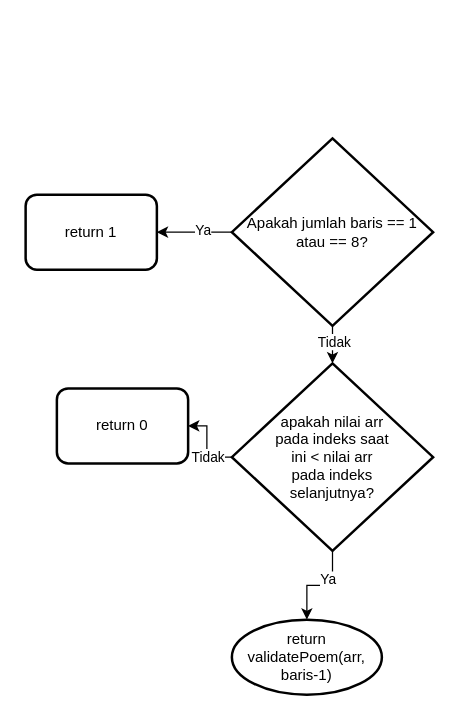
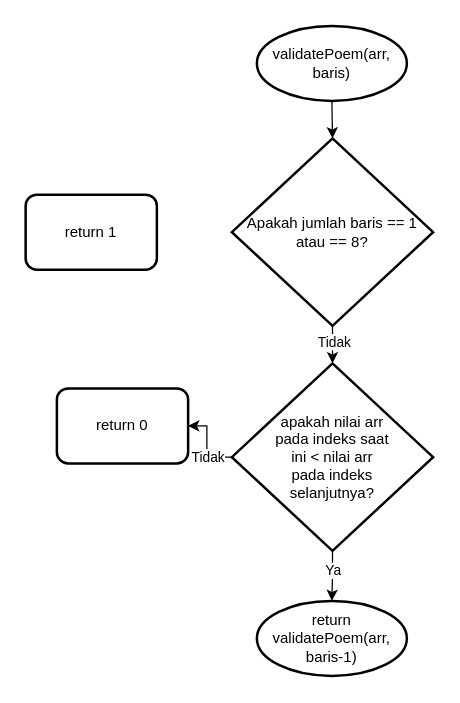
none -> (332, 63)
none -> (332, 115)
(198, 232) -> none
(307, 657) -> (332, 638)
